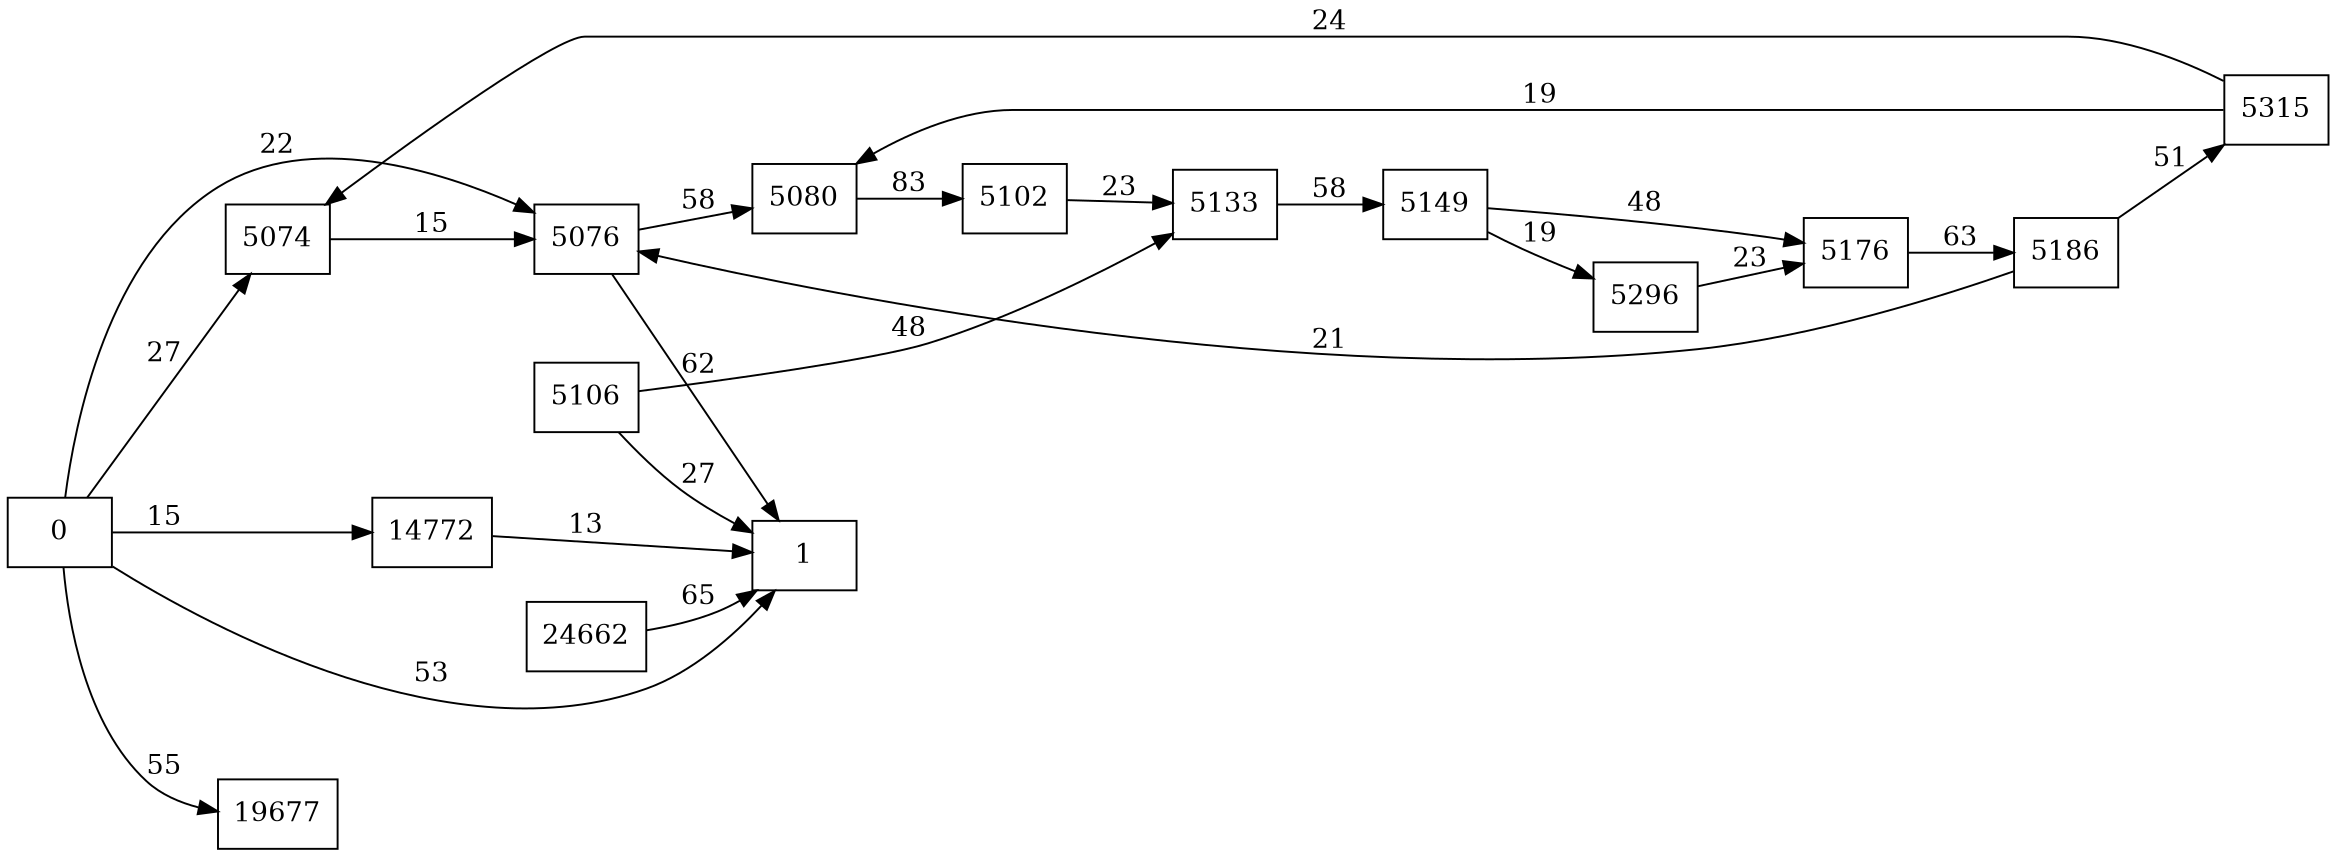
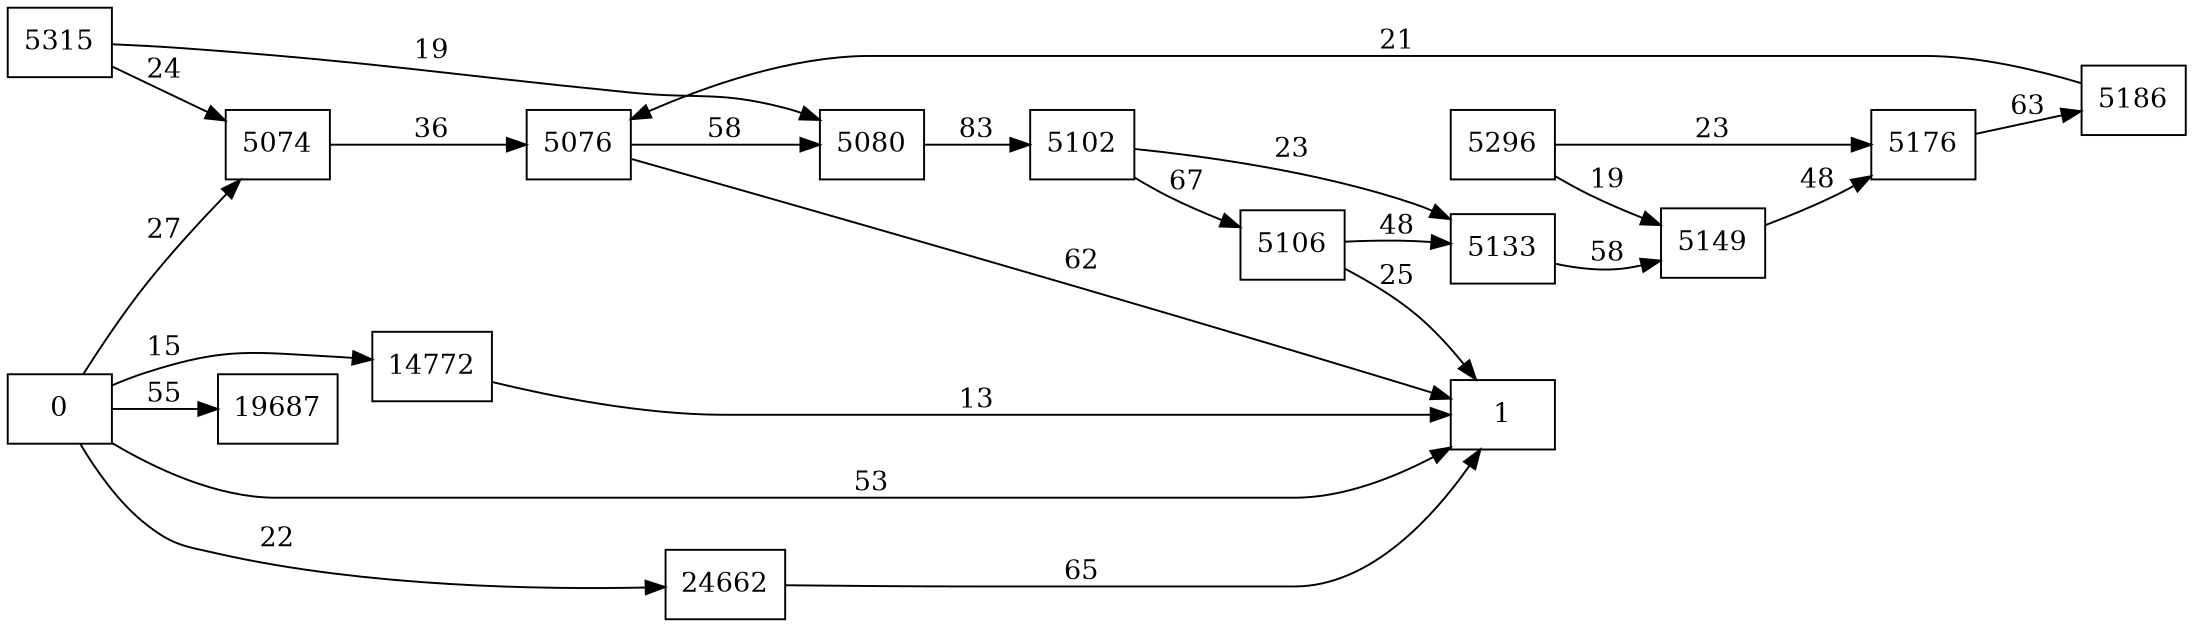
(2163, 187) -> none
(200, 201) -> (340, 574)
none -> (1177, 201)
(432, 225) -> (432, 130)
(1531, 253) -> (1598, 199)
(699, 476) -> (1398, 277)
(278, 814) -> (278, 409)
